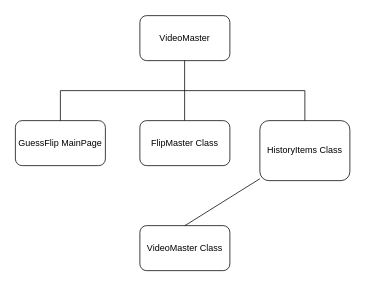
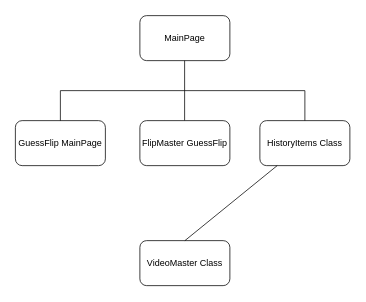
(185, 38) -> (185, 38)
(185, 143) -> (185, 143)
(305, 150) -> (305, 143)
(185, 248) -> (185, 263)
